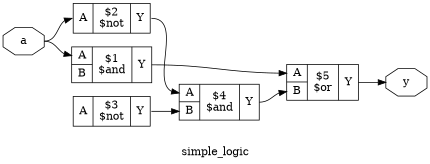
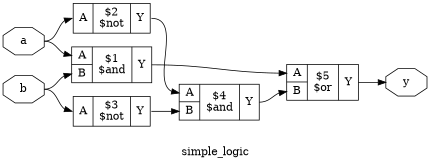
none -> (24, 89)
